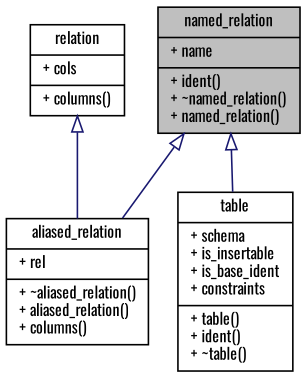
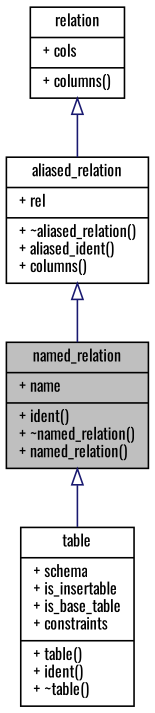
(148, 183) -> (77, 321)
(235, 272) -> (77, 607)
(74, 311) -> (67, 250)
